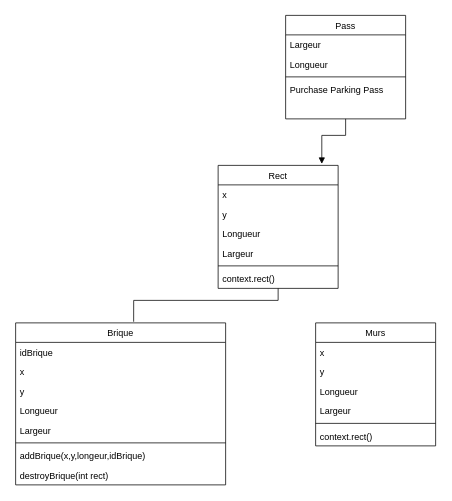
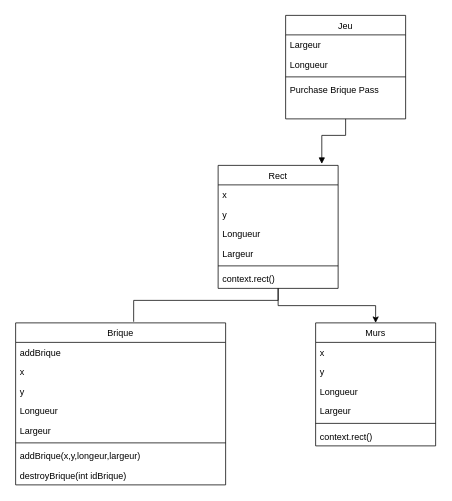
(345, 26) -> (345, 26)
(339, 90) -> (336, 90)
none -> (331, 306)
(37, 353) -> (41, 353)
(89, 456) -> (88, 456)
(74, 476) -> (82, 476)
